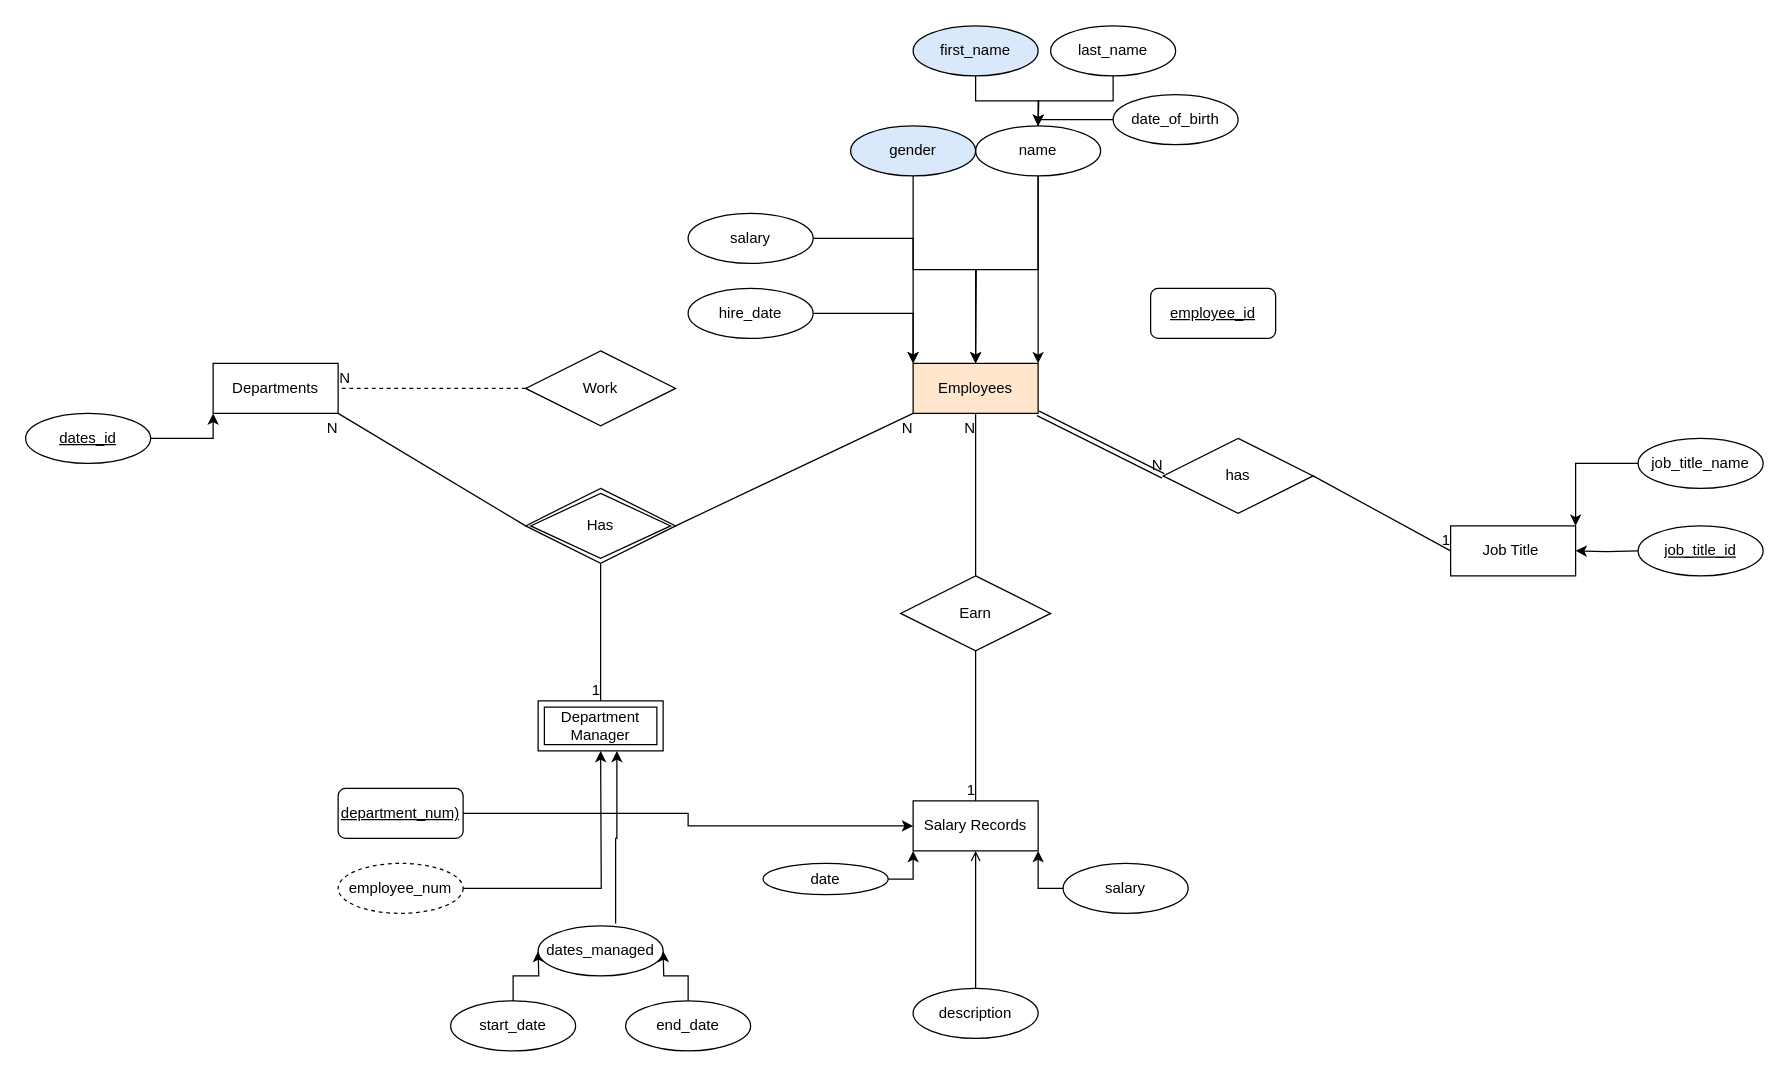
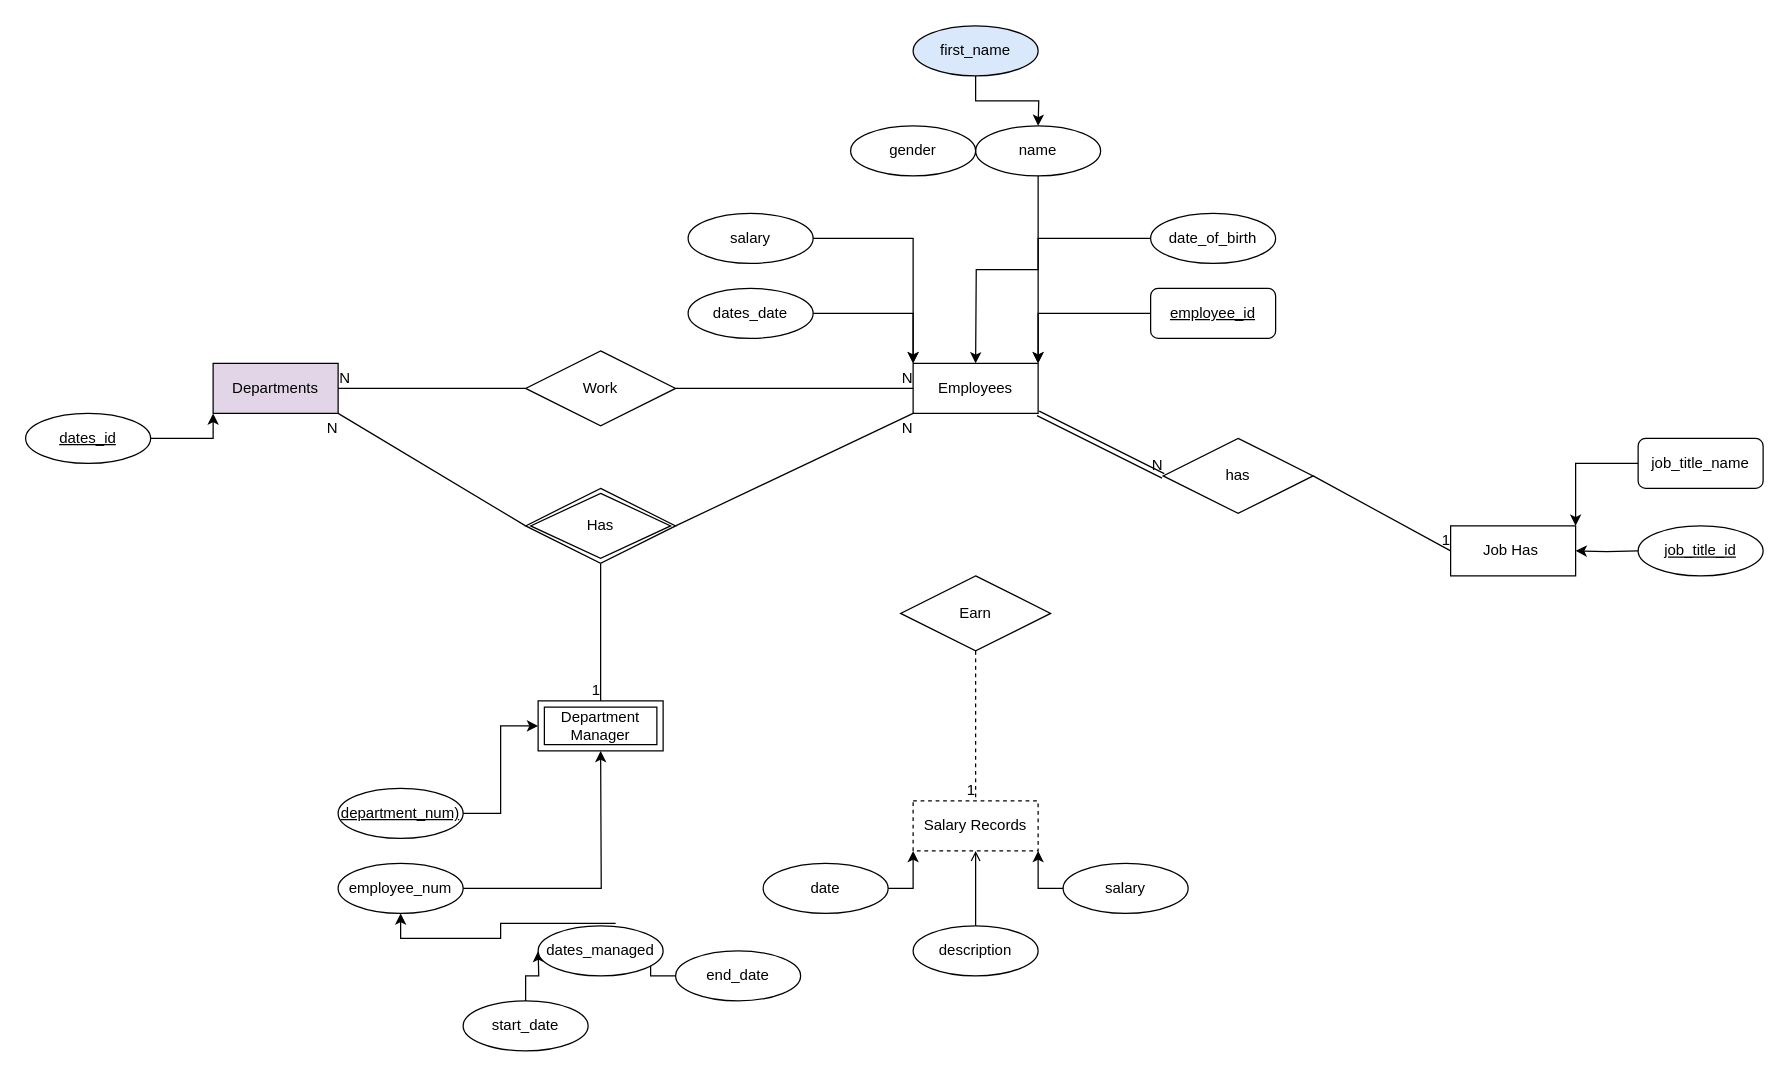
(1113, 51) -> none
(1090, 101) -> none
(1176, 119) -> (1213, 238)
(913, 151) -> (913, 151)
(913, 206) -> none
(751, 313) -> (751, 313)
none -> (1096, 313)
(276, 388) -> (276, 388)
(430, 388) -> (430, 388)
none -> (794, 388)
(976, 388) -> (976, 388)
(1701, 463) -> (1701, 463)
(976, 494) -> none
(1513, 551) -> (1513, 551)
(976, 727) -> (976, 727)
(401, 813) -> (401, 813)
(695, 826) -> (501, 757)
(976, 826) -> (976, 826)
(616, 841) -> (501, 931)
(826, 879) -> (826, 888)
(401, 888) -> (401, 888)
(976, 1013) -> (976, 951)
(513, 1026) -> (526, 1026)
(688, 1026) -> (738, 976)
